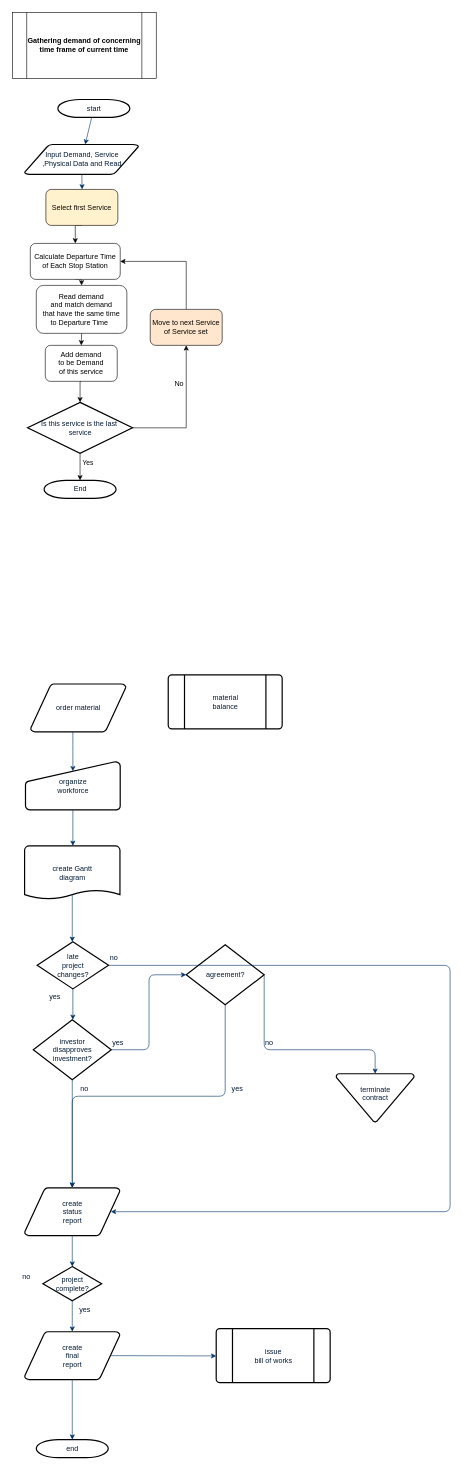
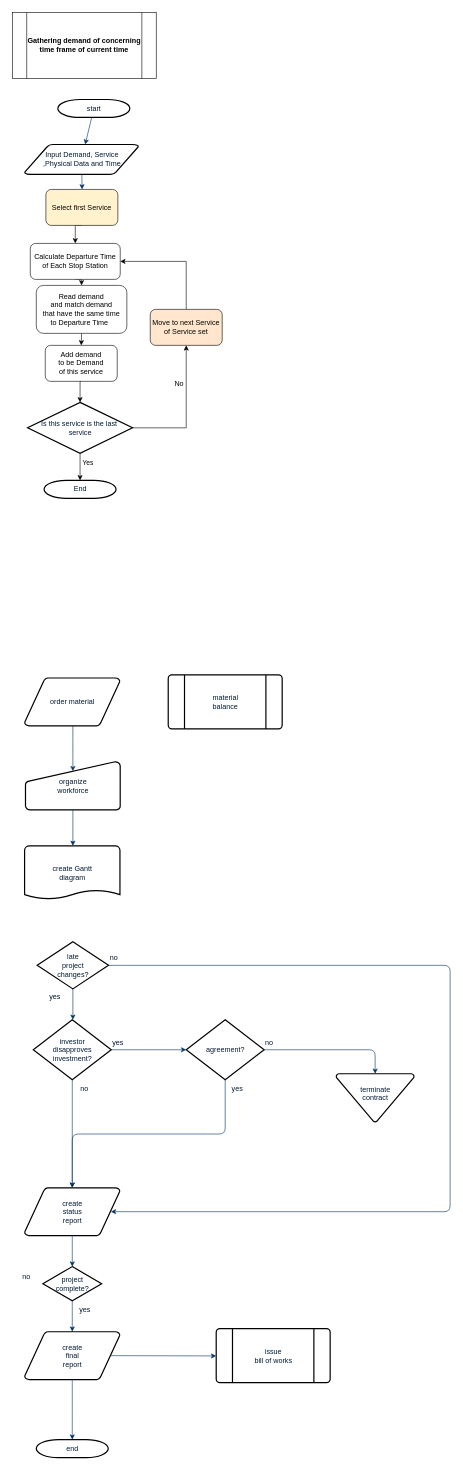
(82, 159) -> (82, 159)
(78, 708) -> (72, 702)
(72, 936) -> none
(225, 975) -> (225, 1050)
